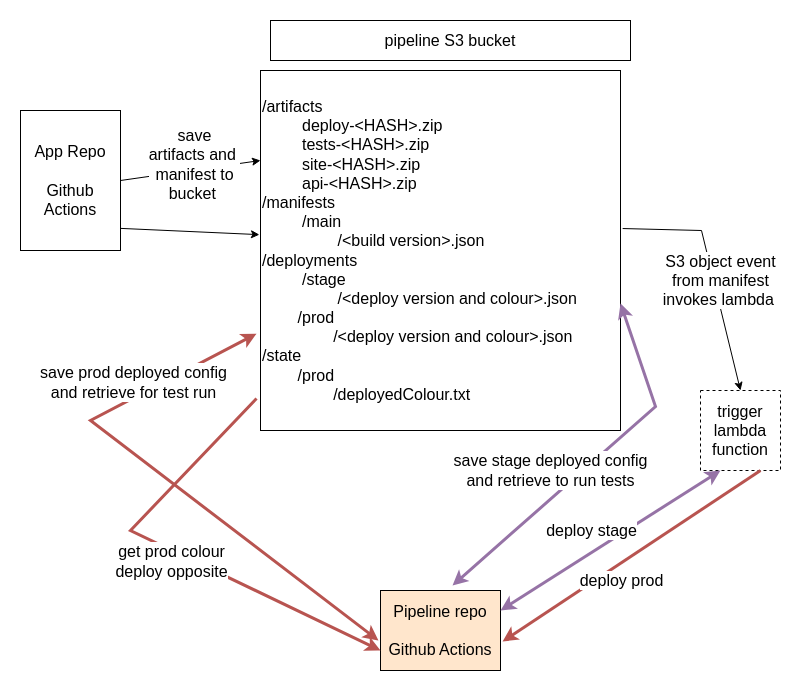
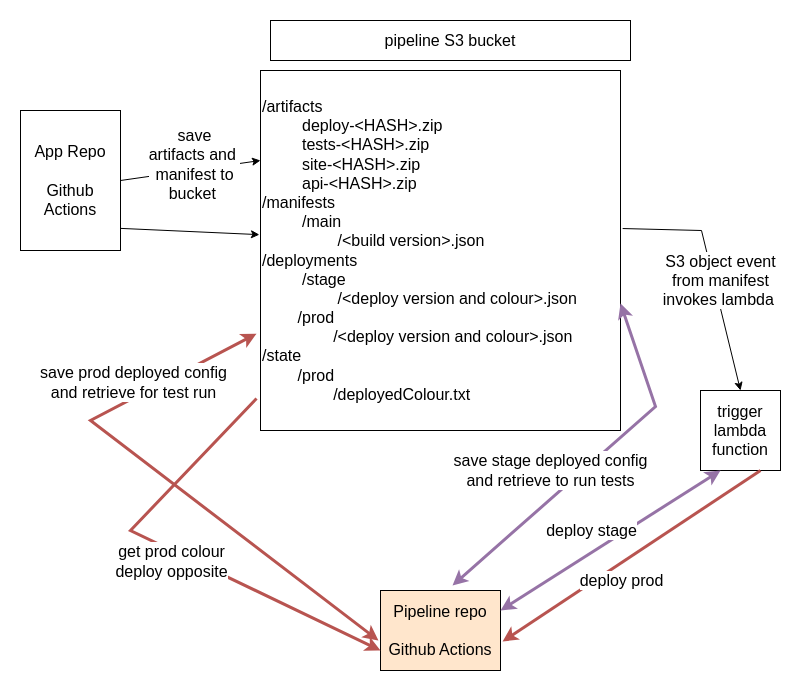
(741, 431) -> (741, 431)
